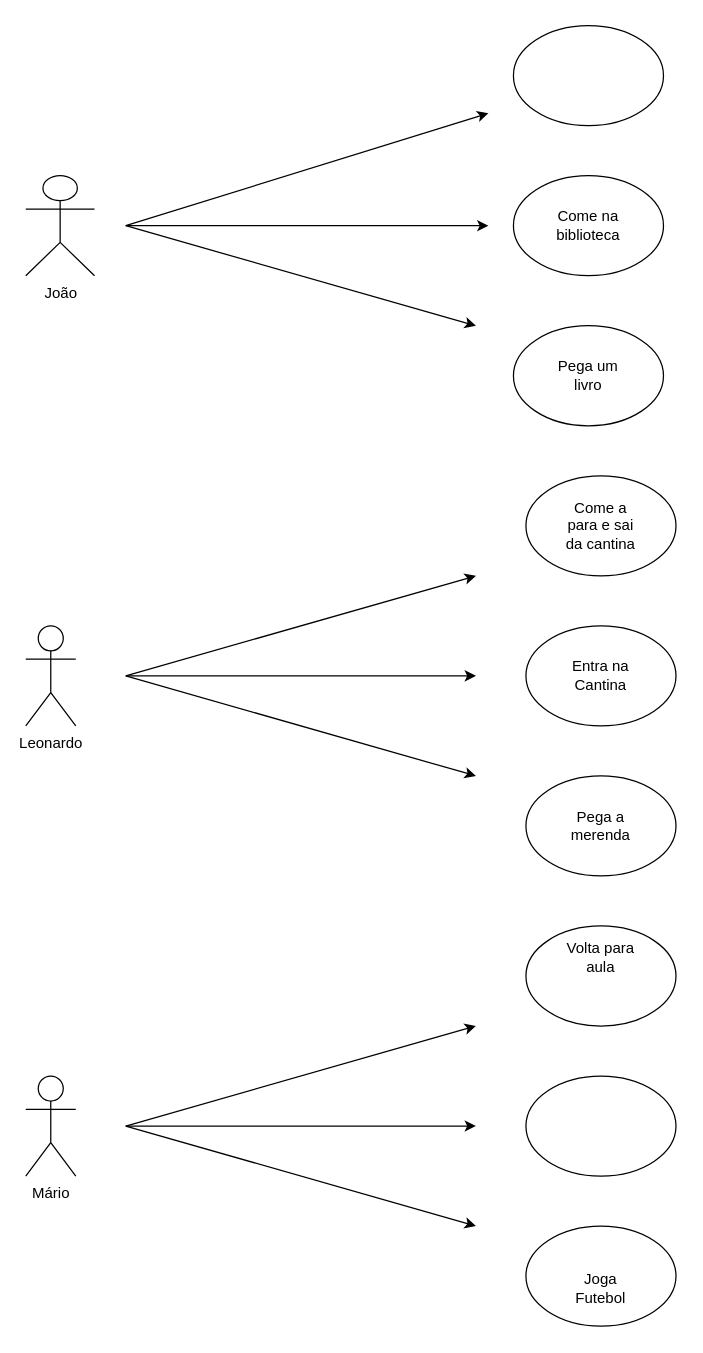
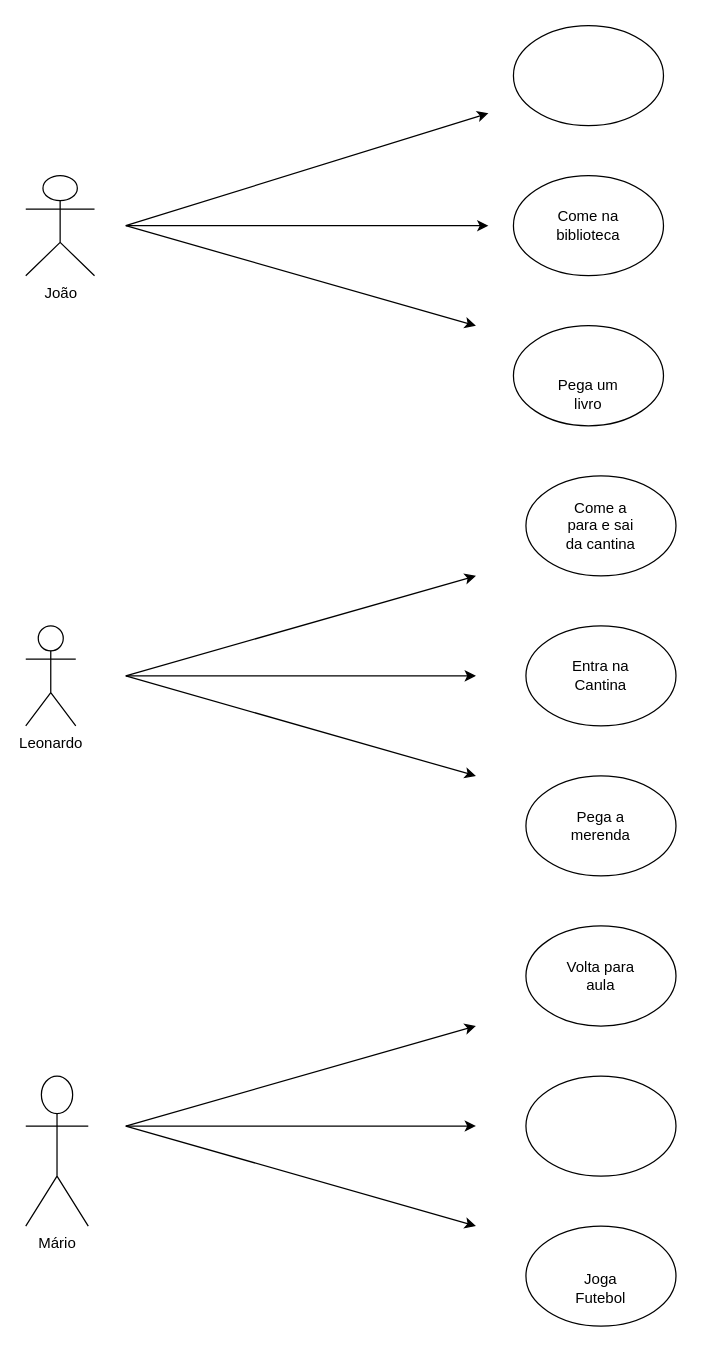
(588, 376) -> (588, 394)
(601, 957) -> (601, 976)
(51, 1126) -> (57, 1151)
